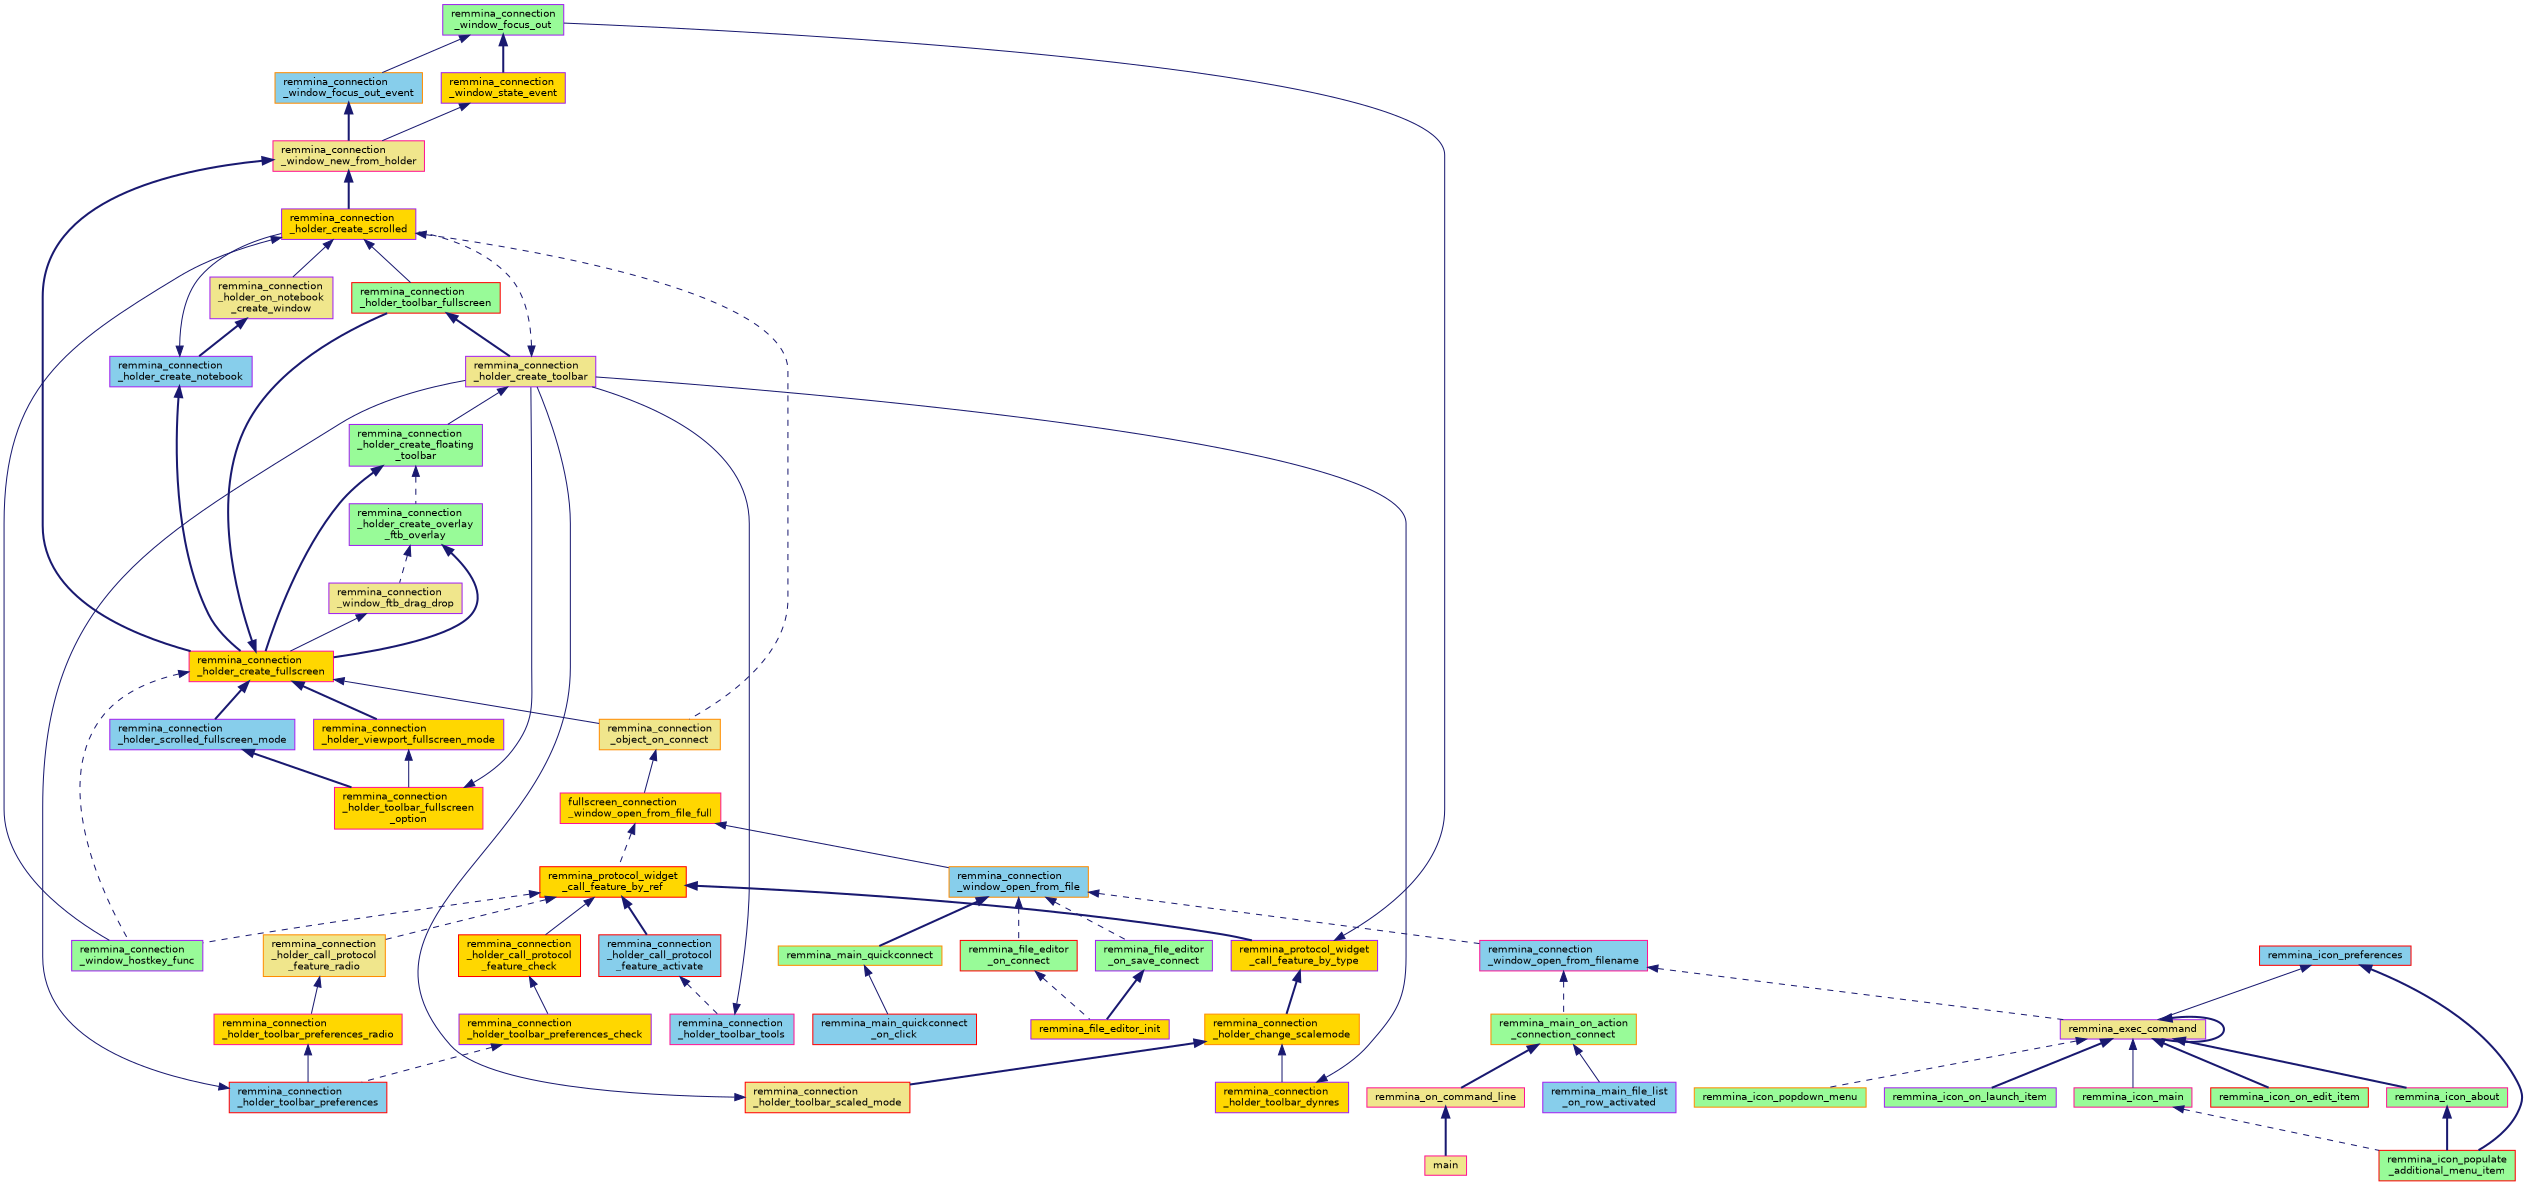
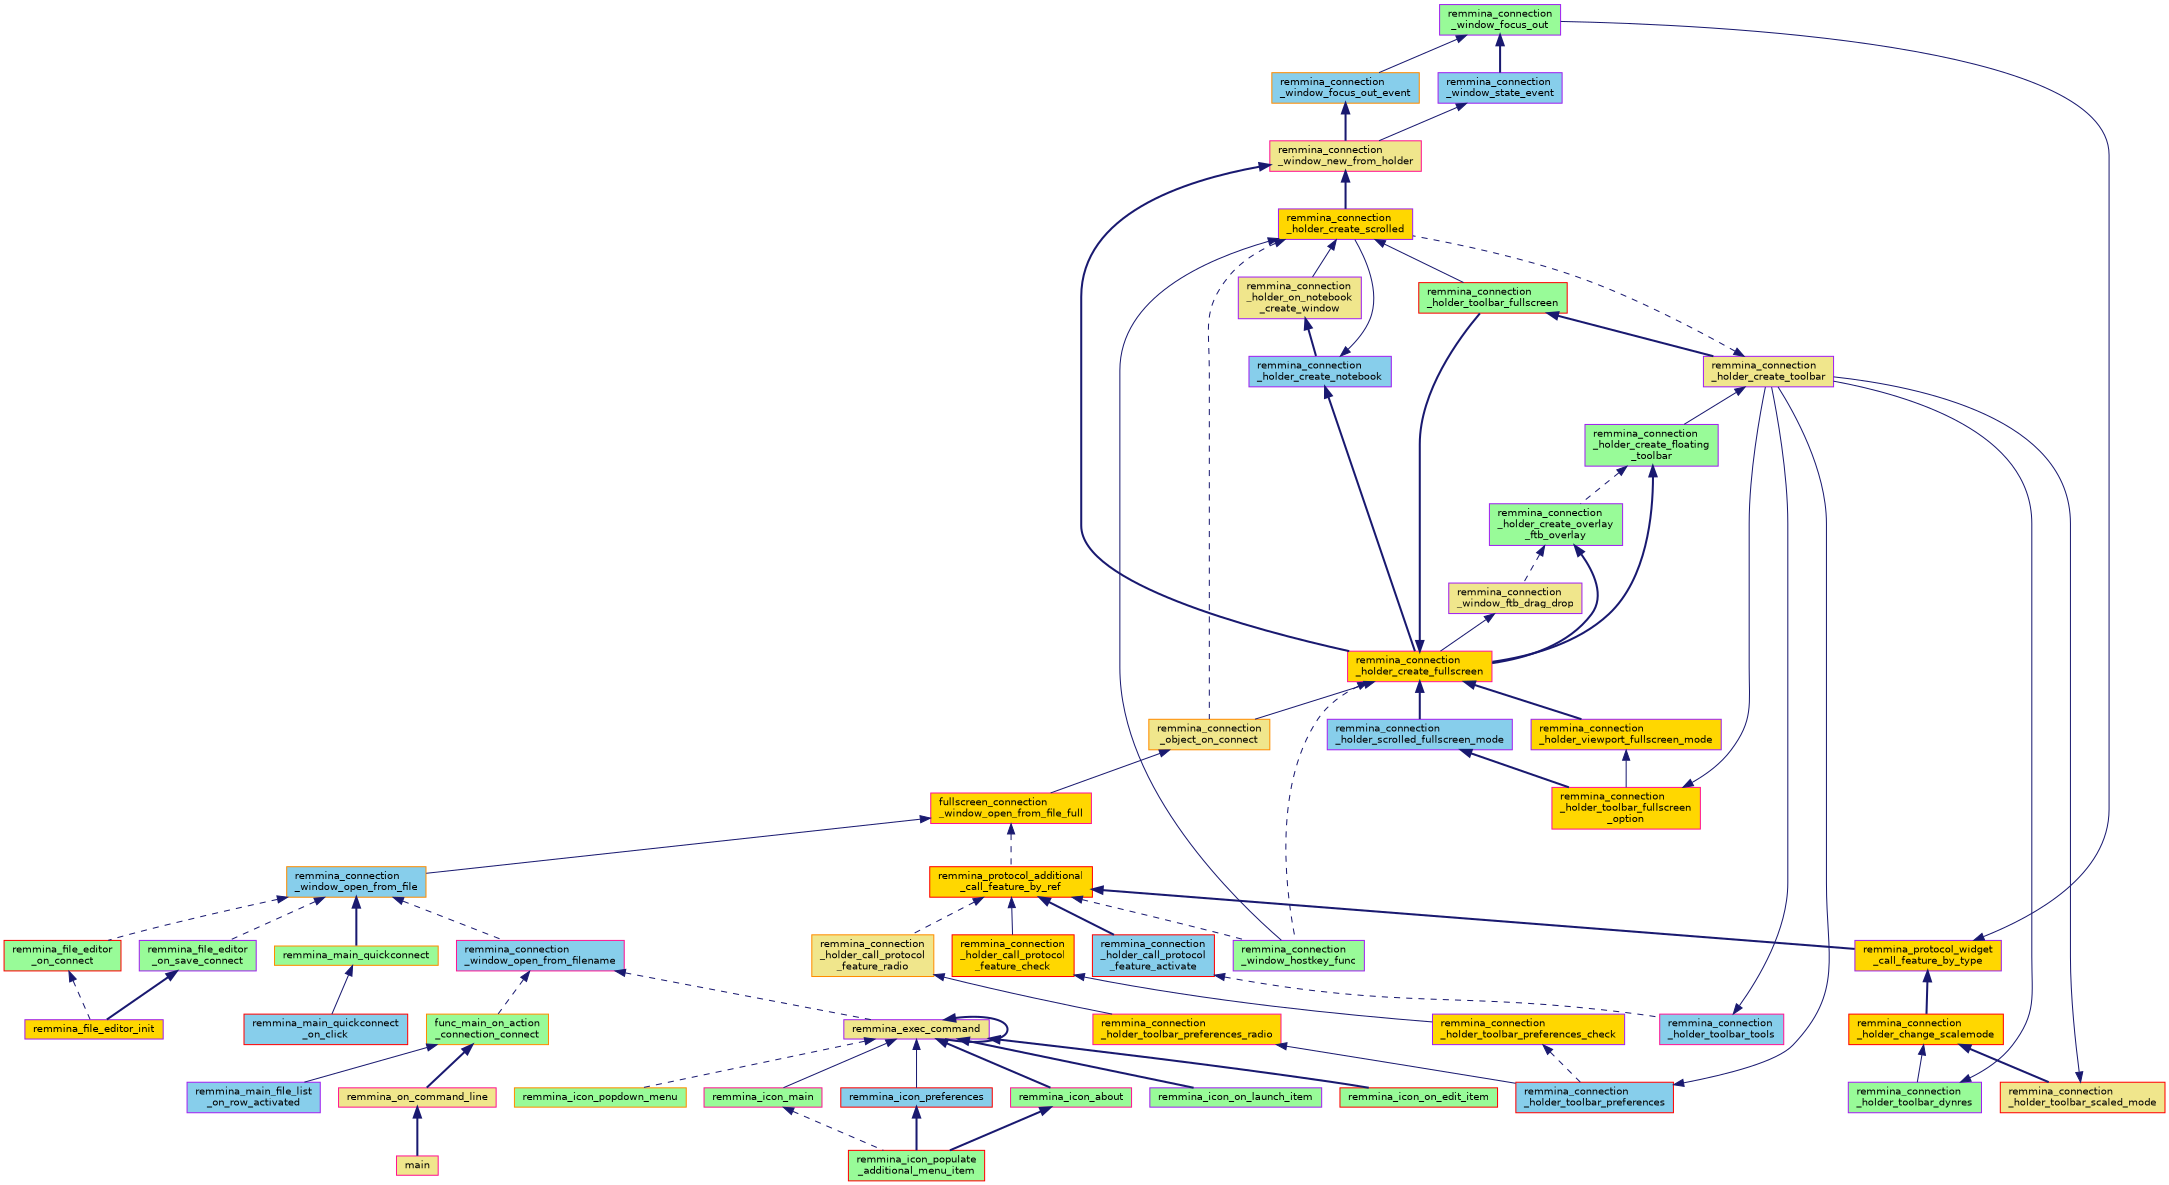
(503, 88) -> (1500, 88)
(613, 882) -> (1011, 882)
(2229, 994) -> (917, 1069)
(1282, 1029) -> (1926, 1029)
(1564, 1029) -> (487, 1029)
(1282, 1097) -> (1915, 1097)
